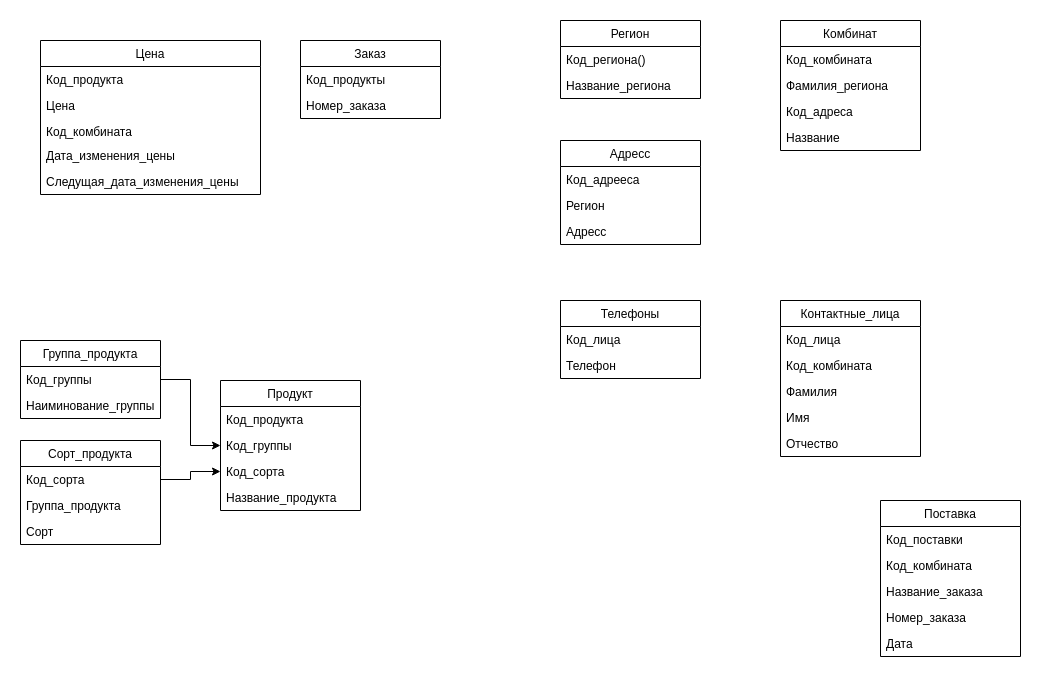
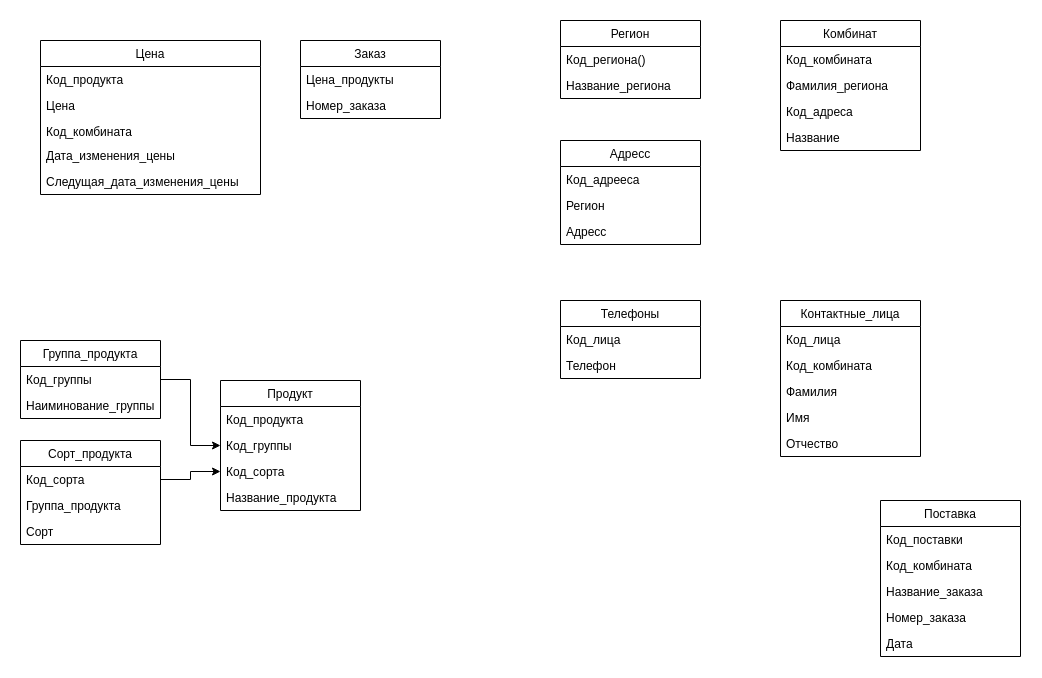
(346, 80) -> (350, 80)
